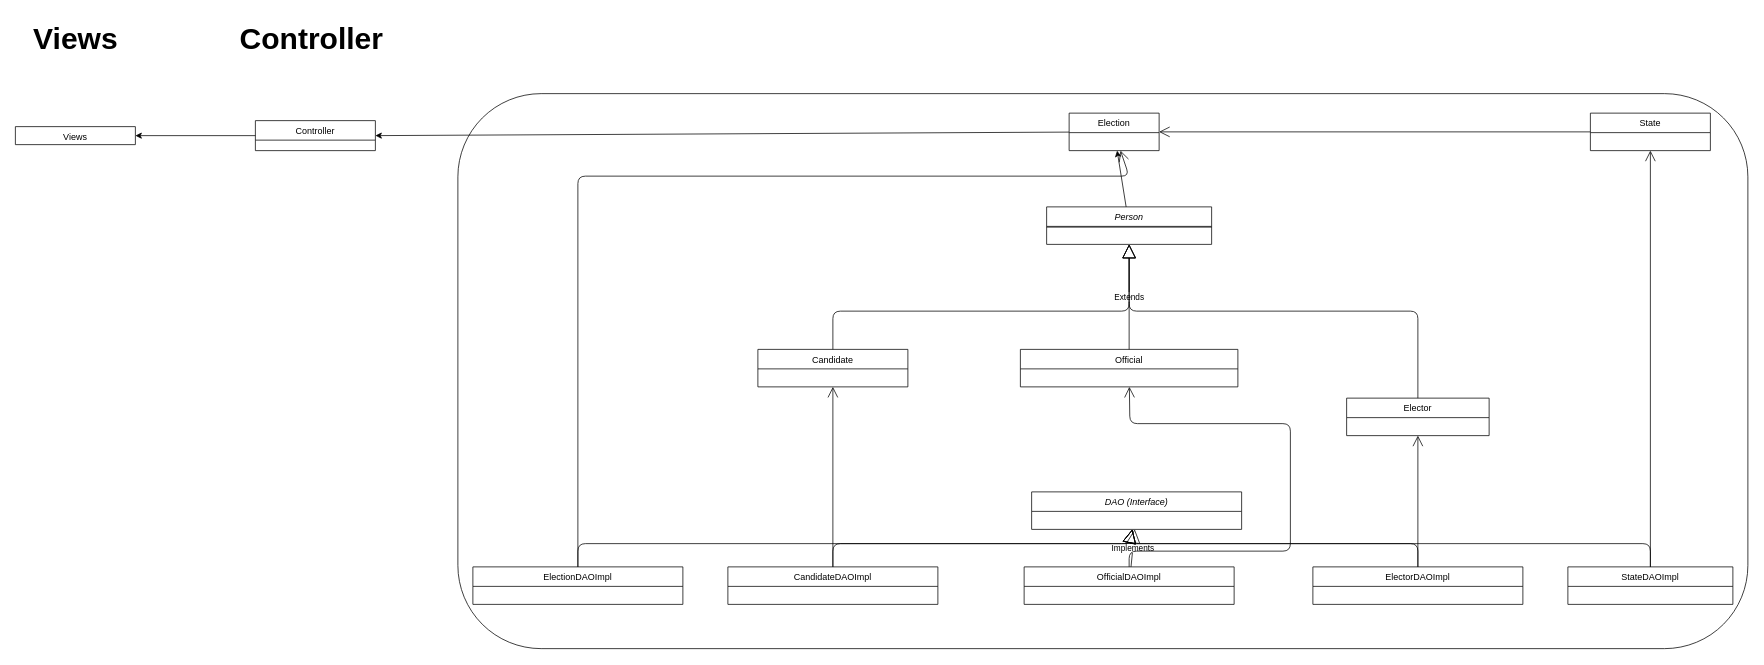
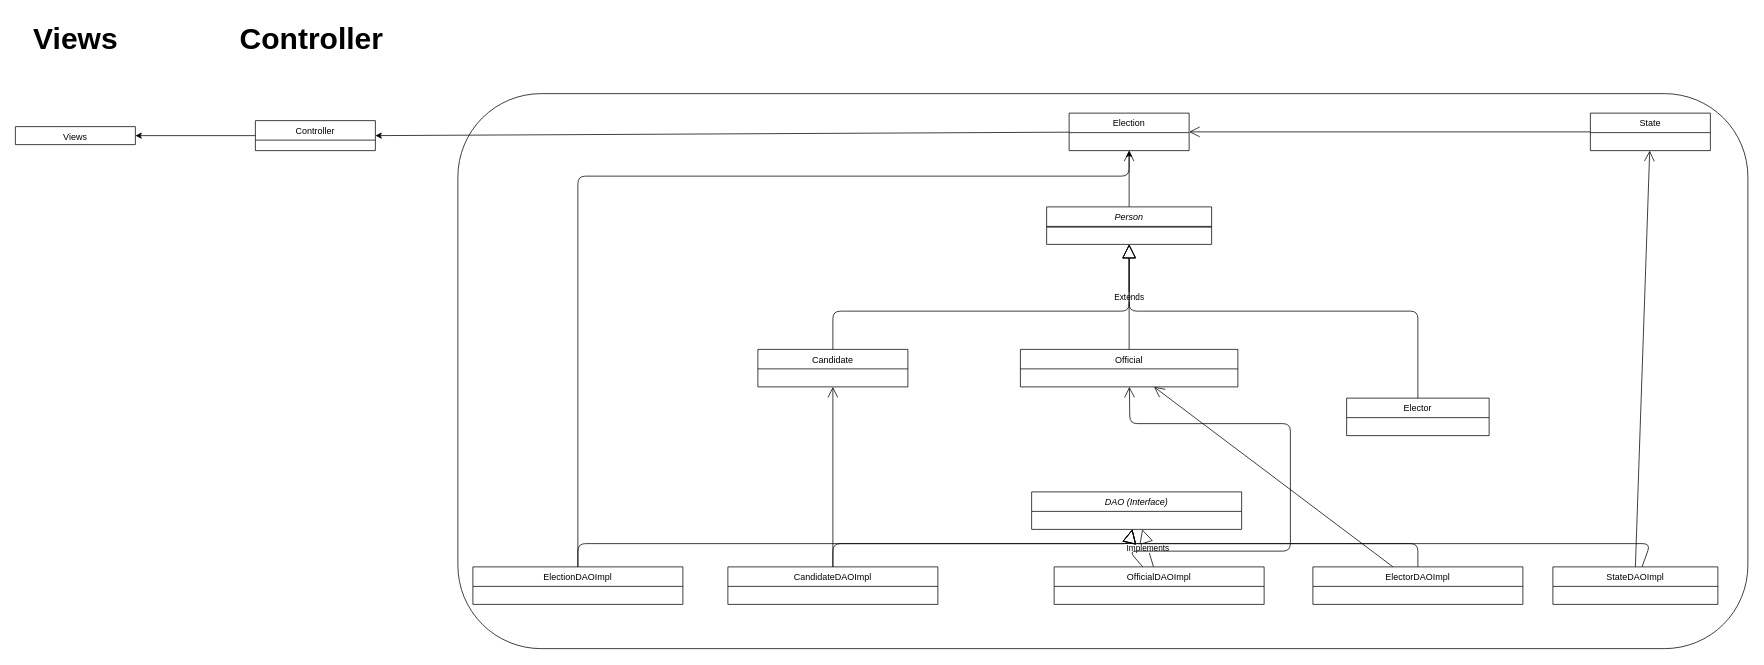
(1114, 132) -> (1129, 132)
(1418, 491) -> (1275, 477)
(1129, 585) -> (1159, 585)
(1650, 585) -> (1635, 585)
